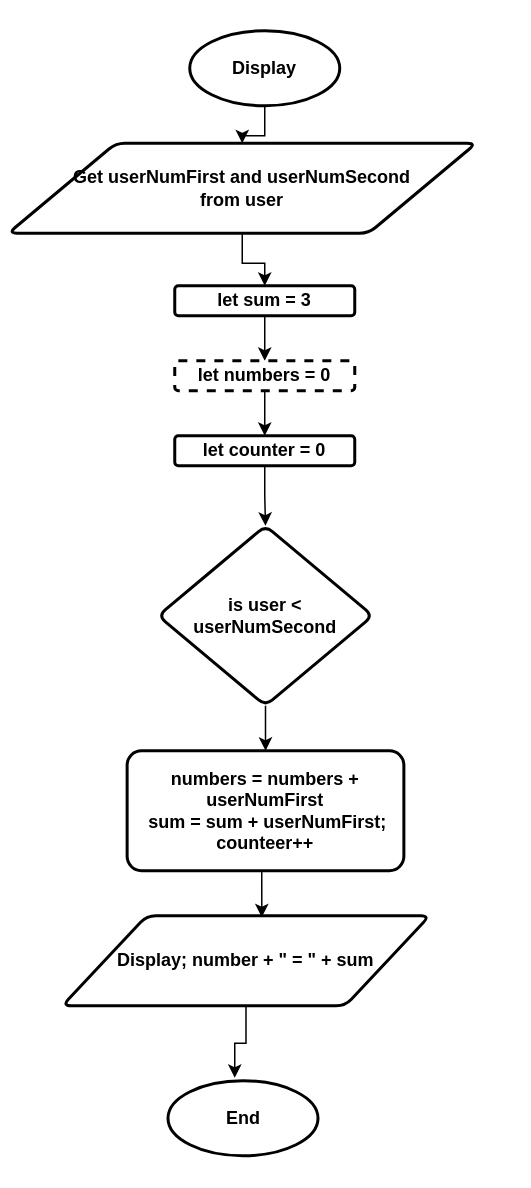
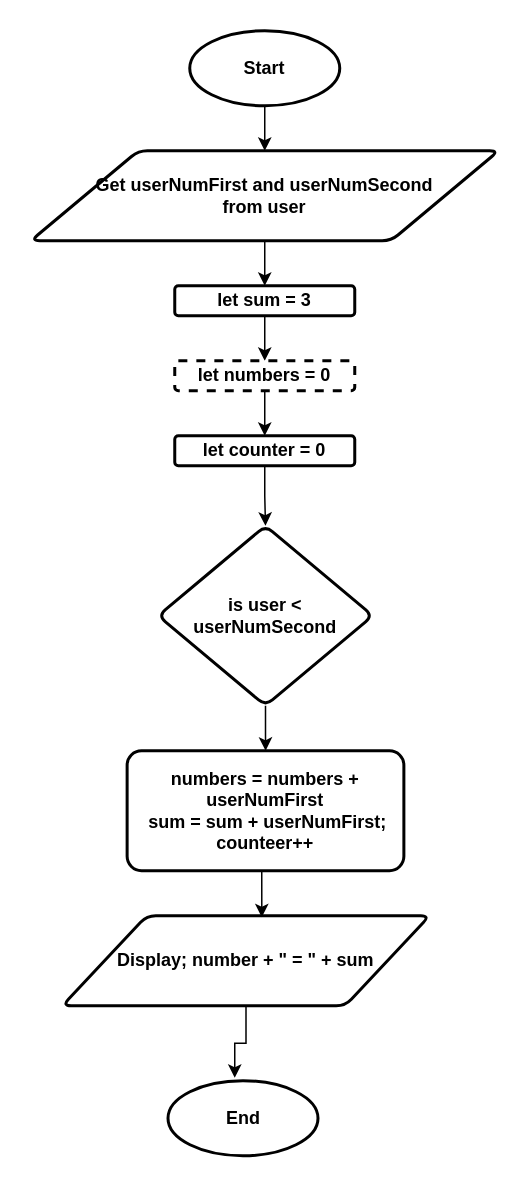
(265, 68) -> (265, 68)
(242, 188) -> (265, 196)
